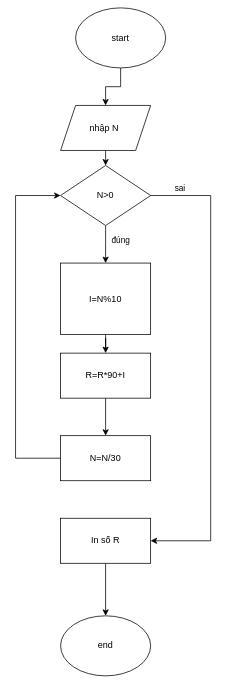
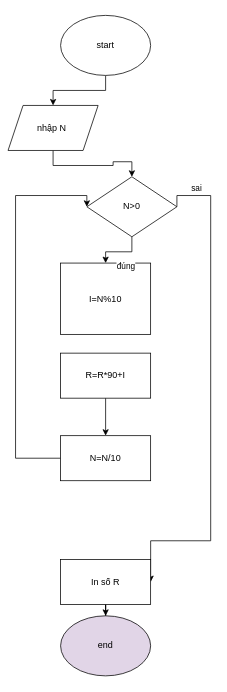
(120, 38) -> (105, 45)
(105, 128) -> (53, 128)
(105, 195) -> (132, 207)
(105, 346) -> none
(105, 458) -> (105, 458)
(105, 540) -> (105, 582)
(105, 645) -> (105, 645)
